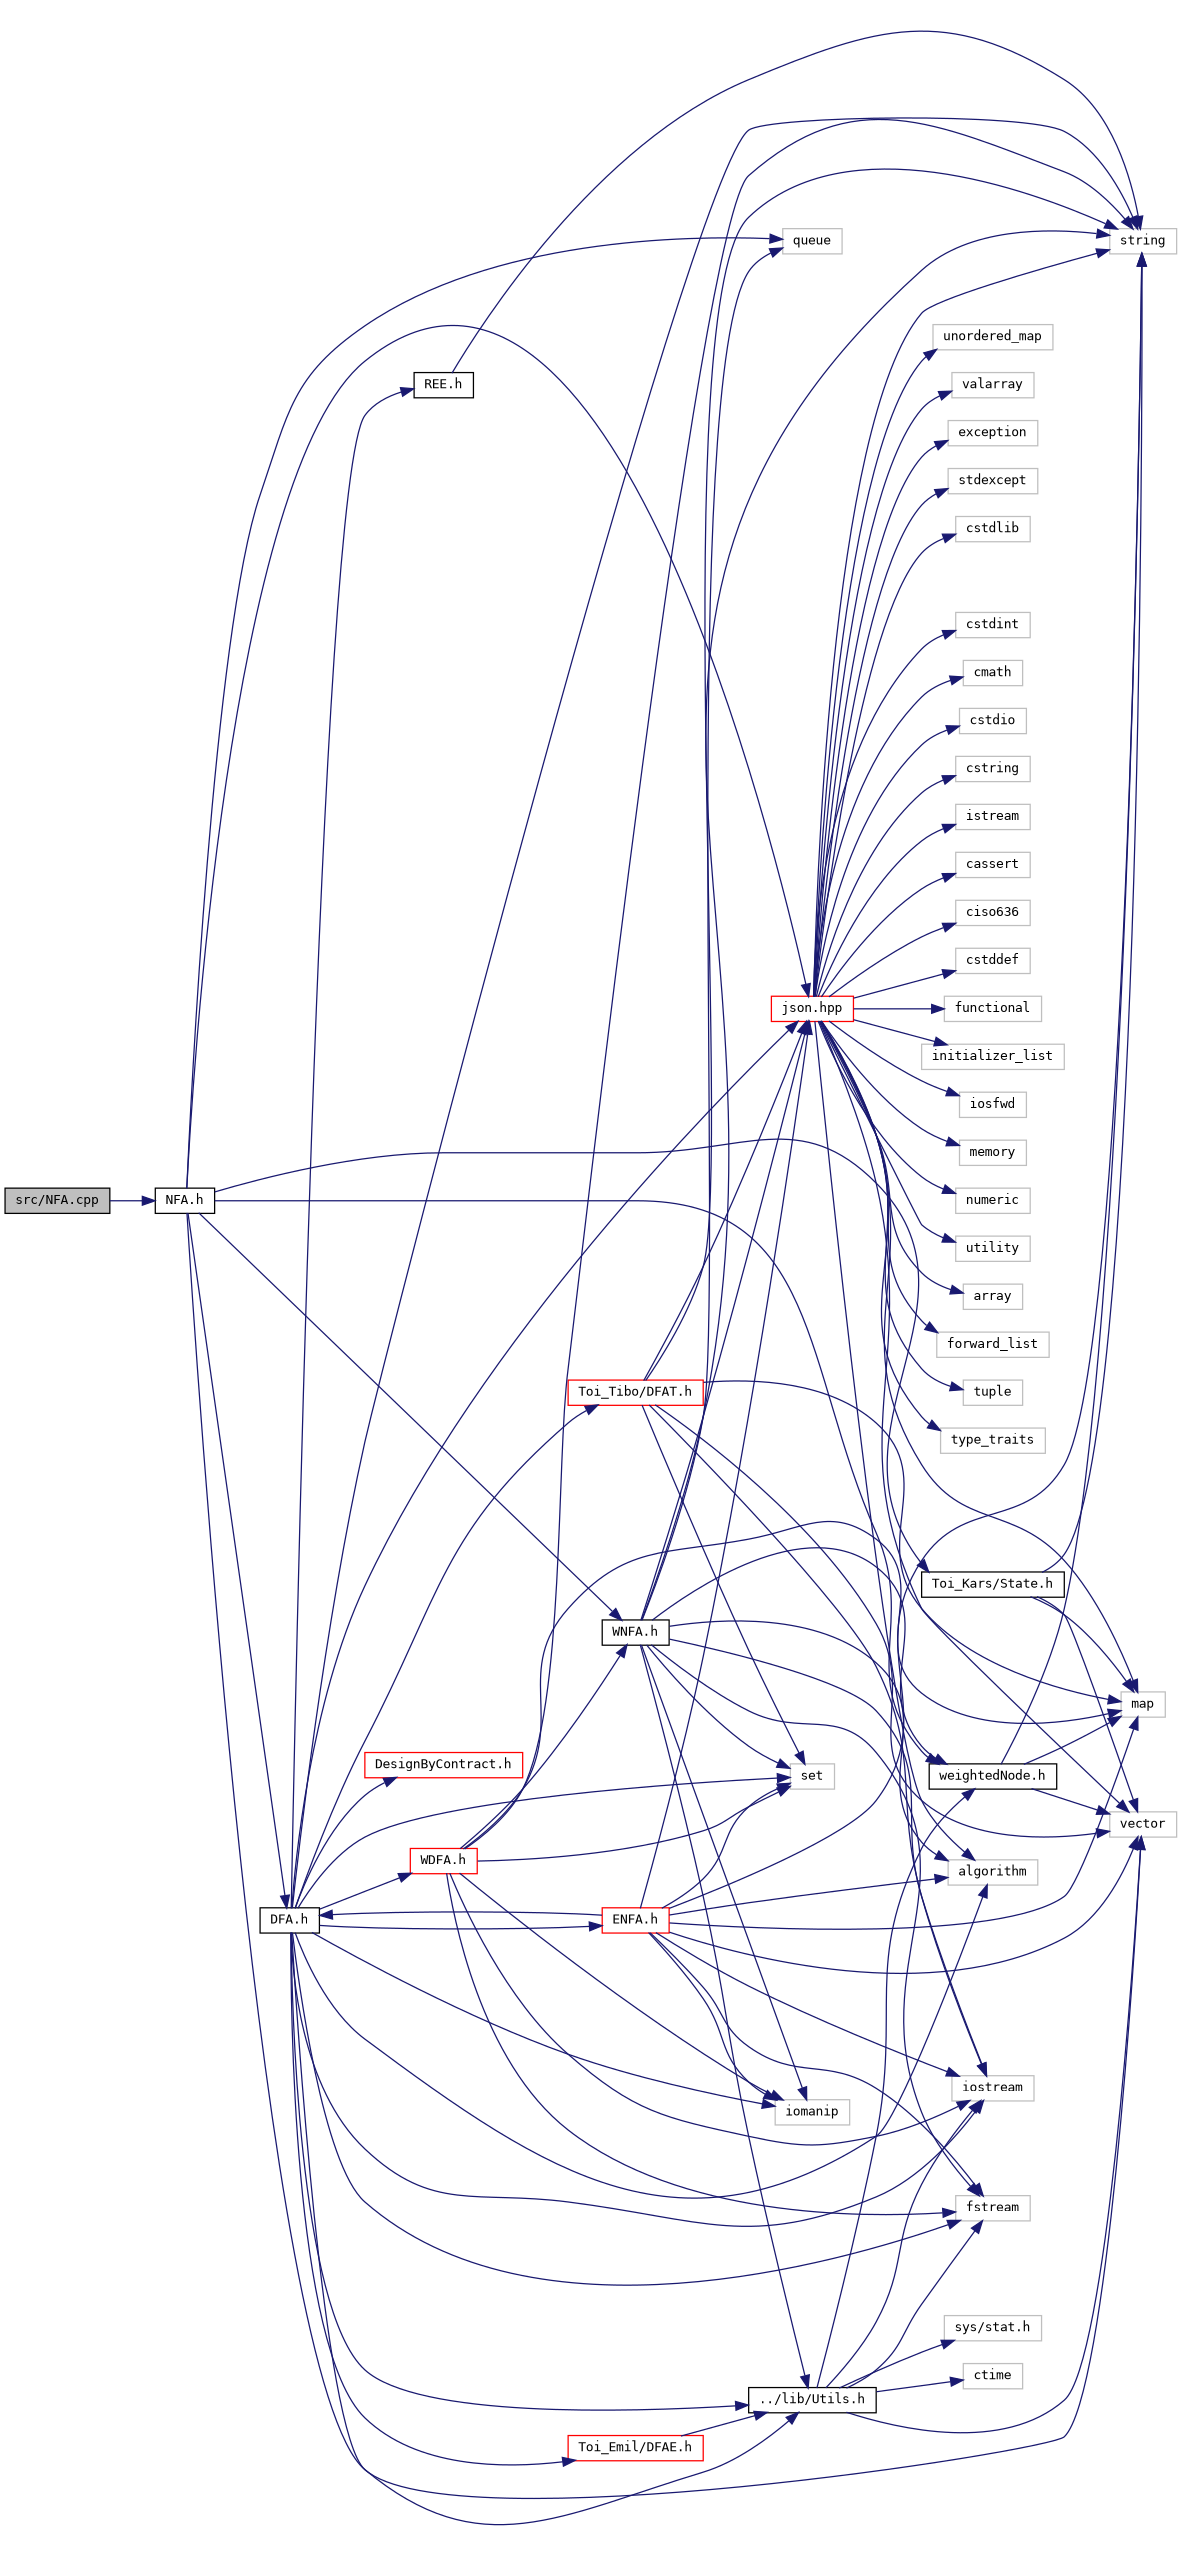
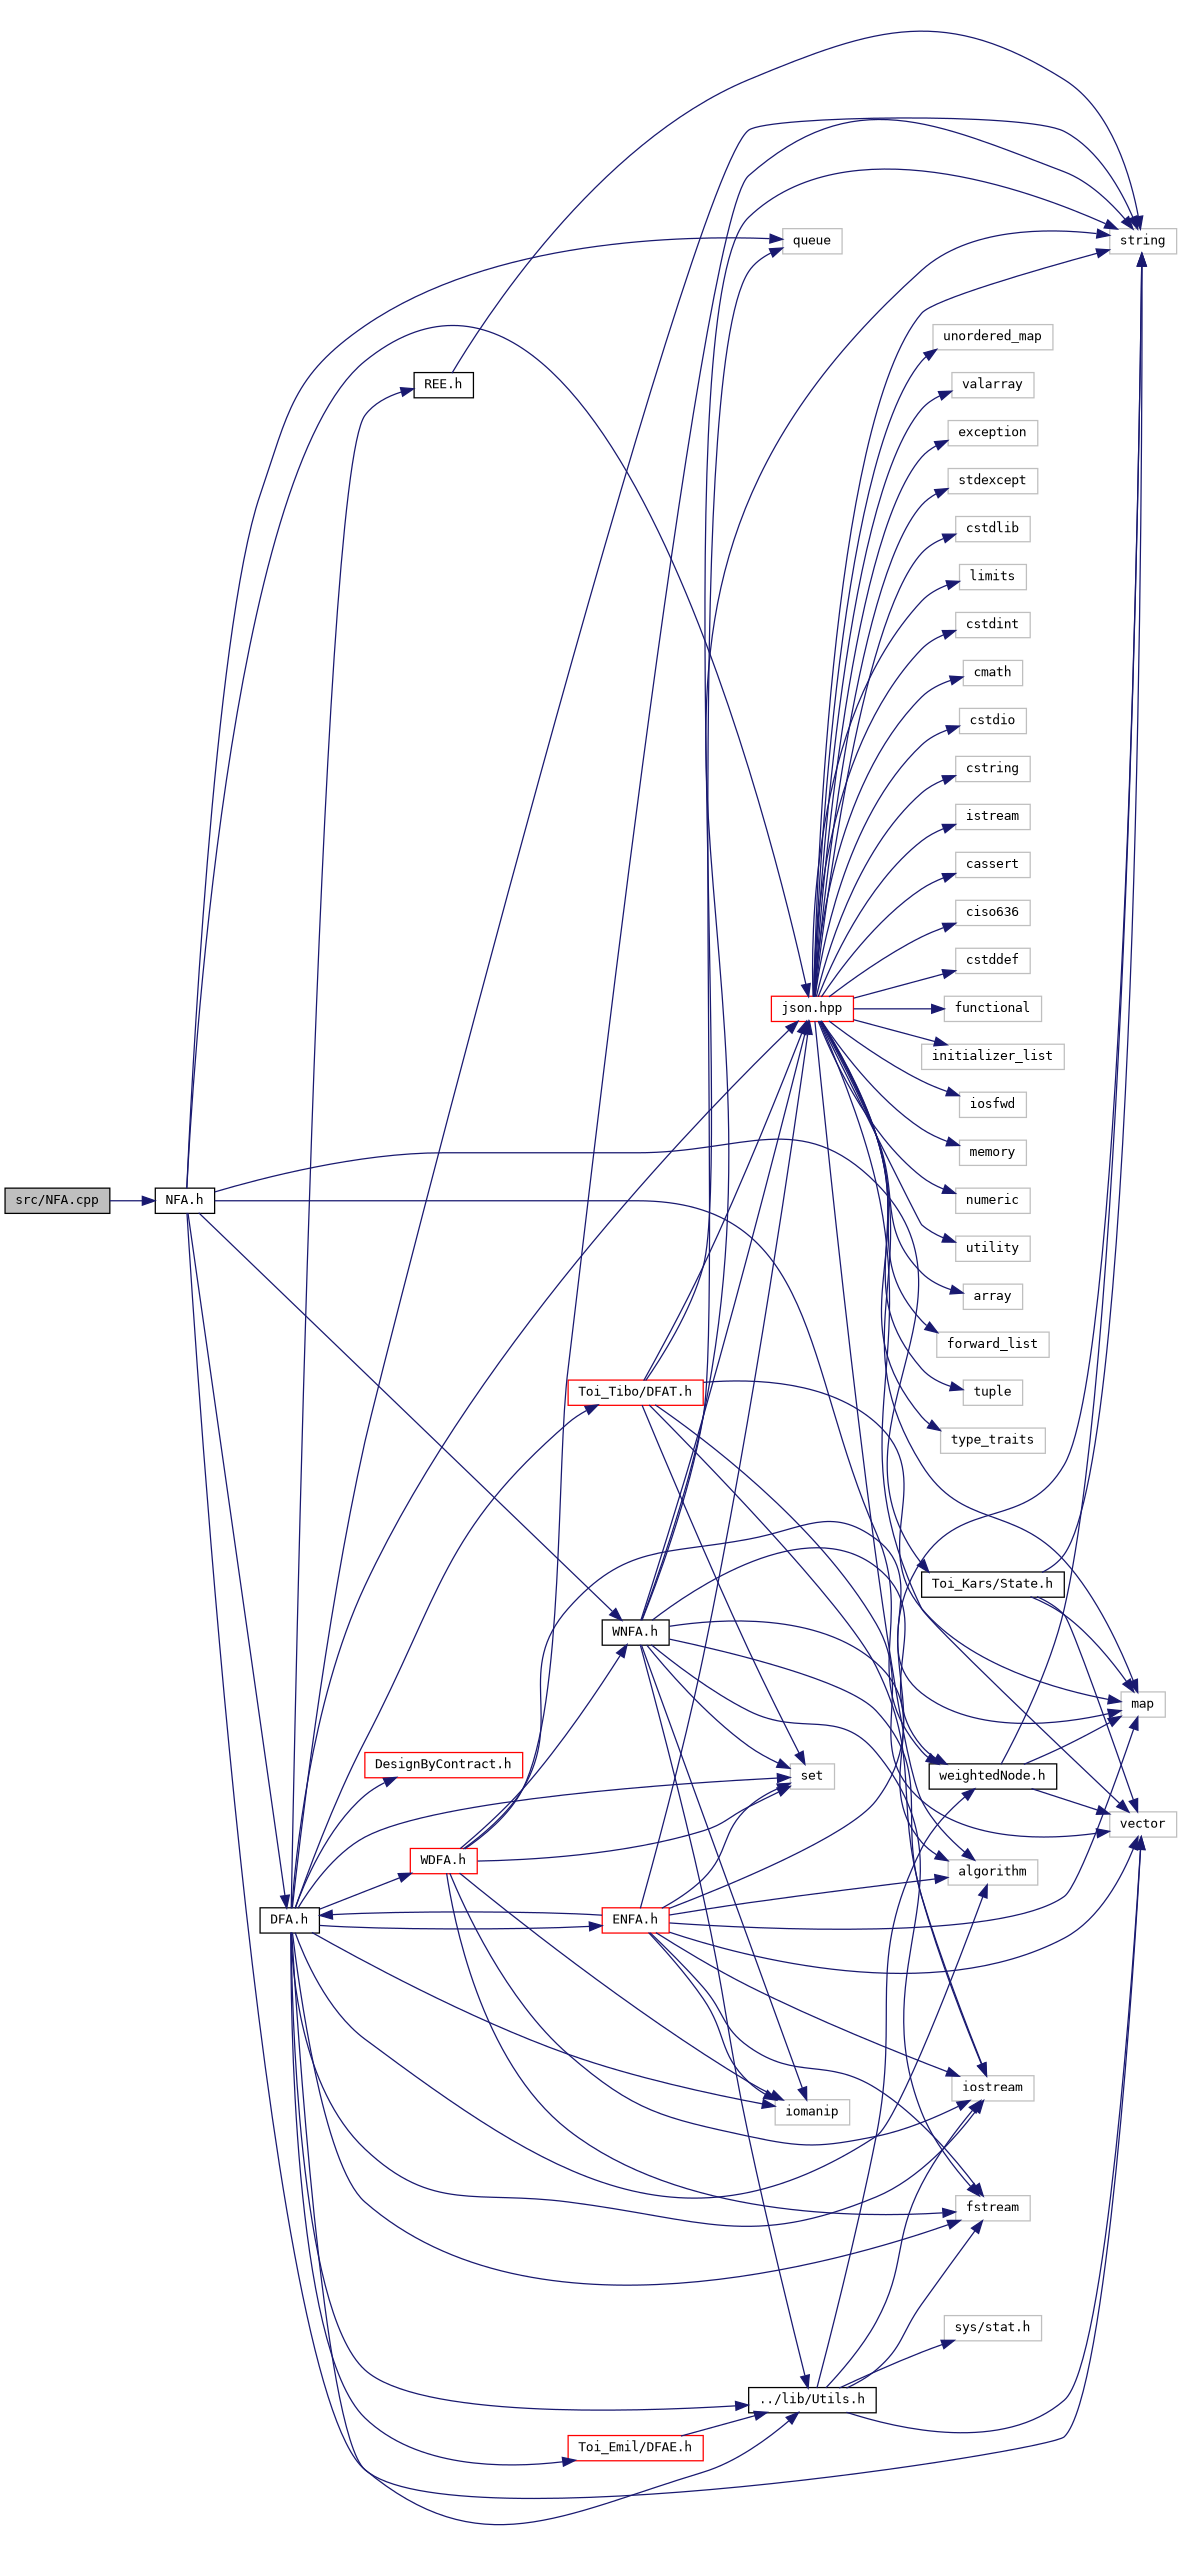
none -> (993, 577)
(993, 2376) -> none
